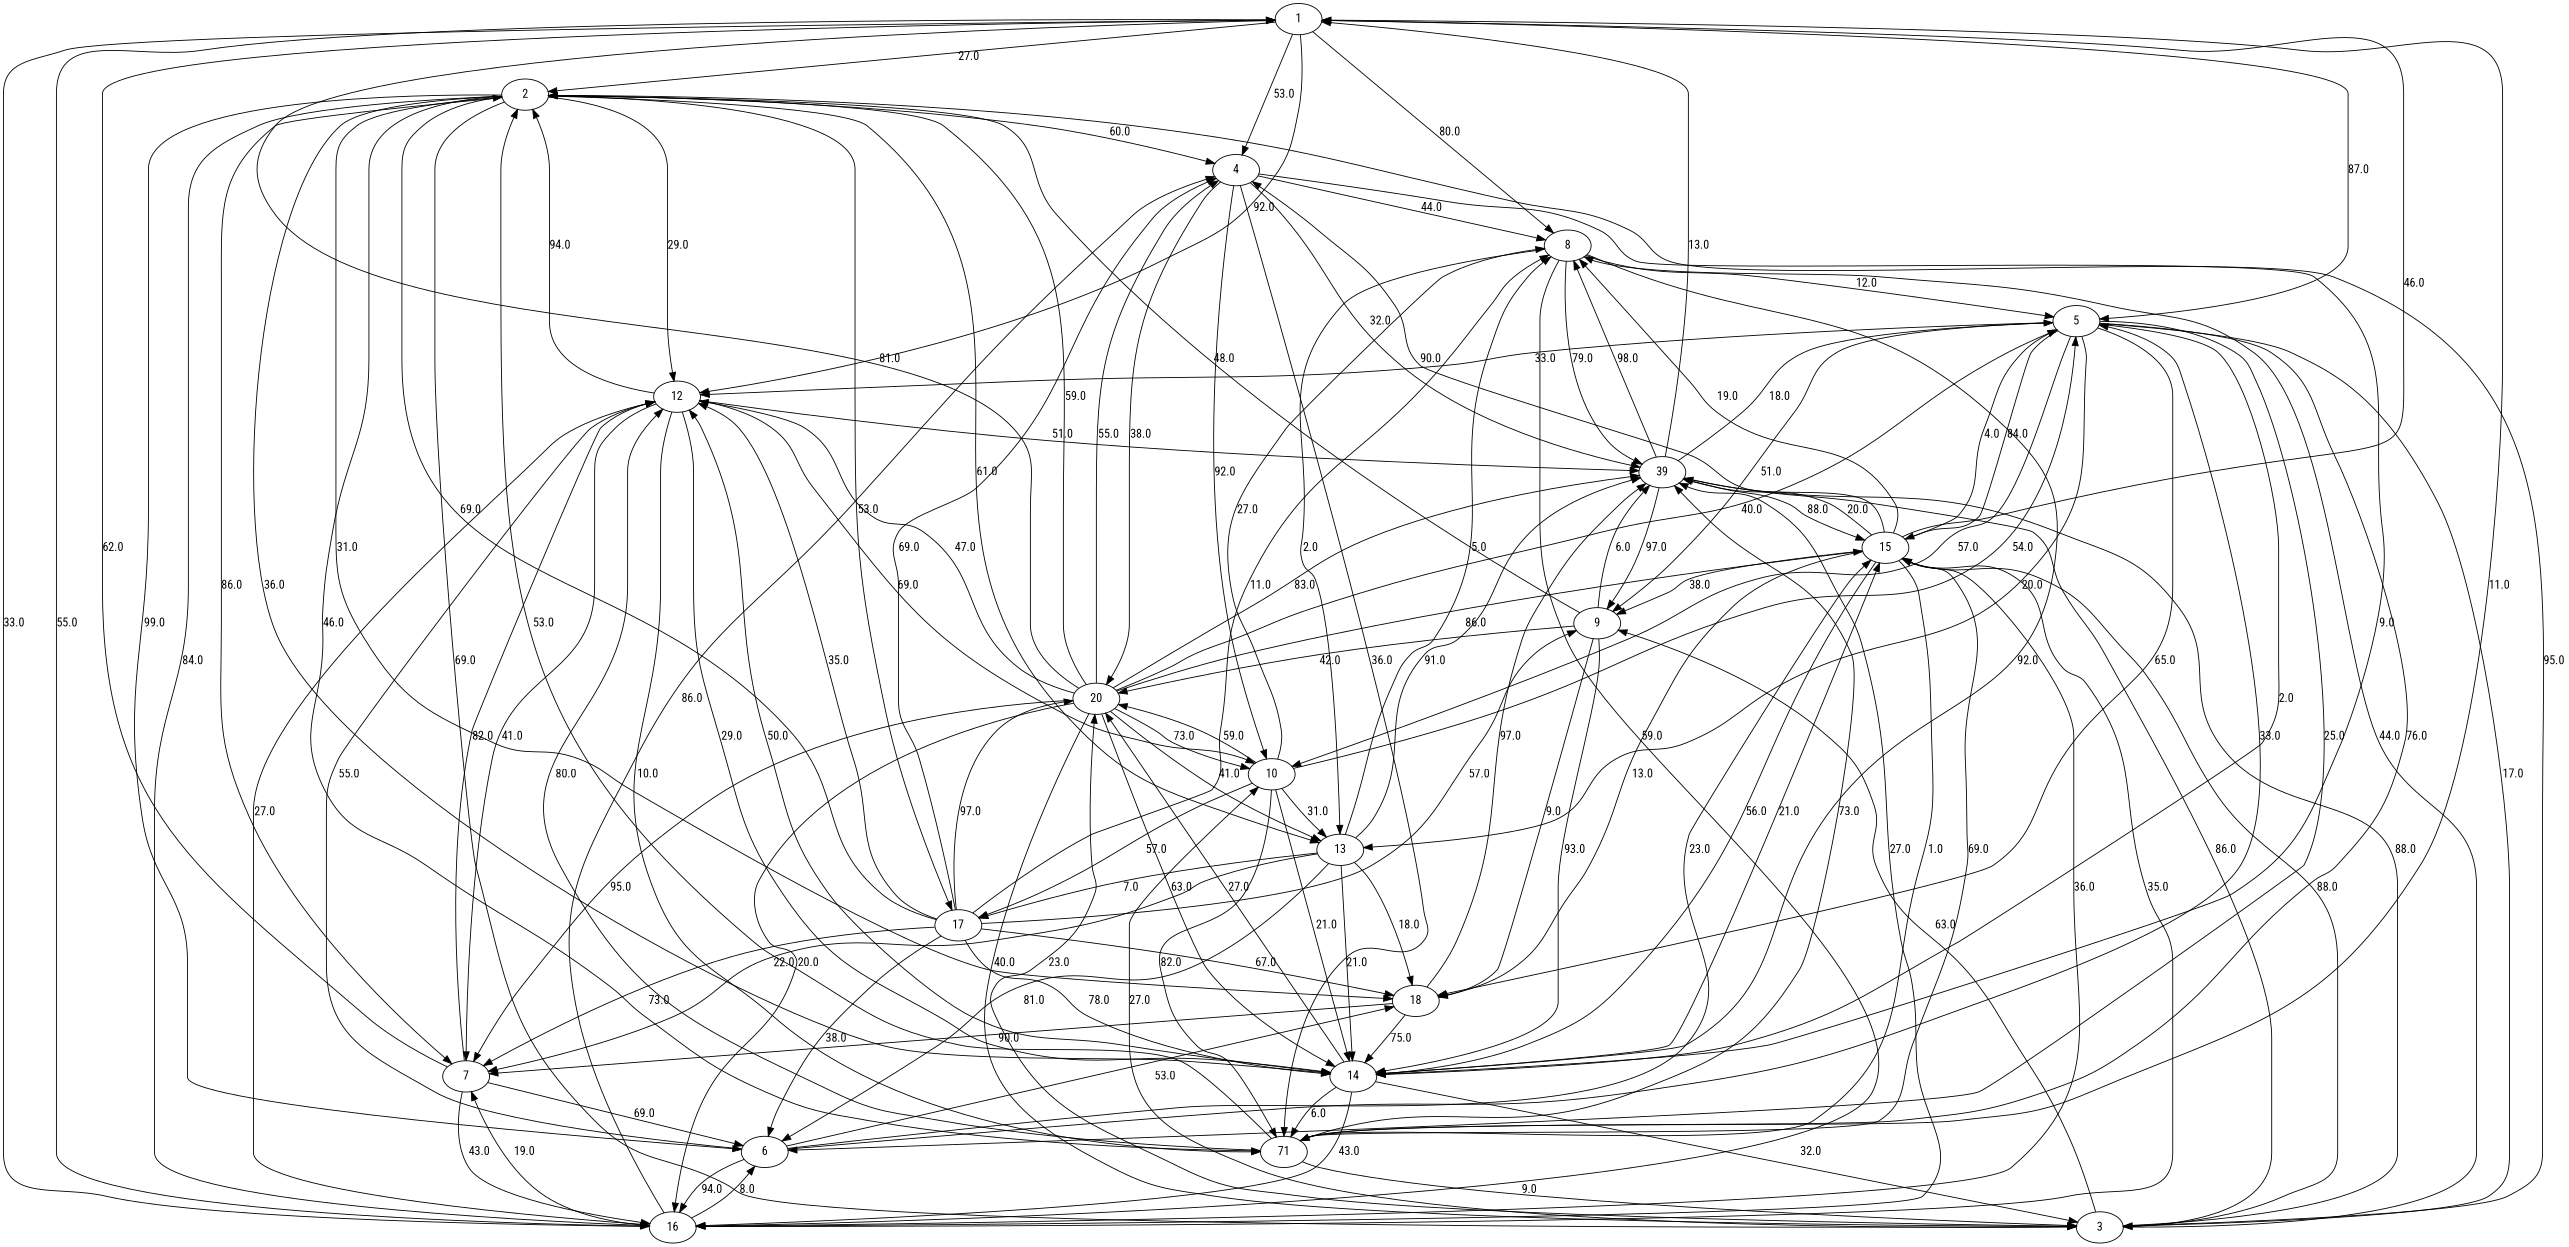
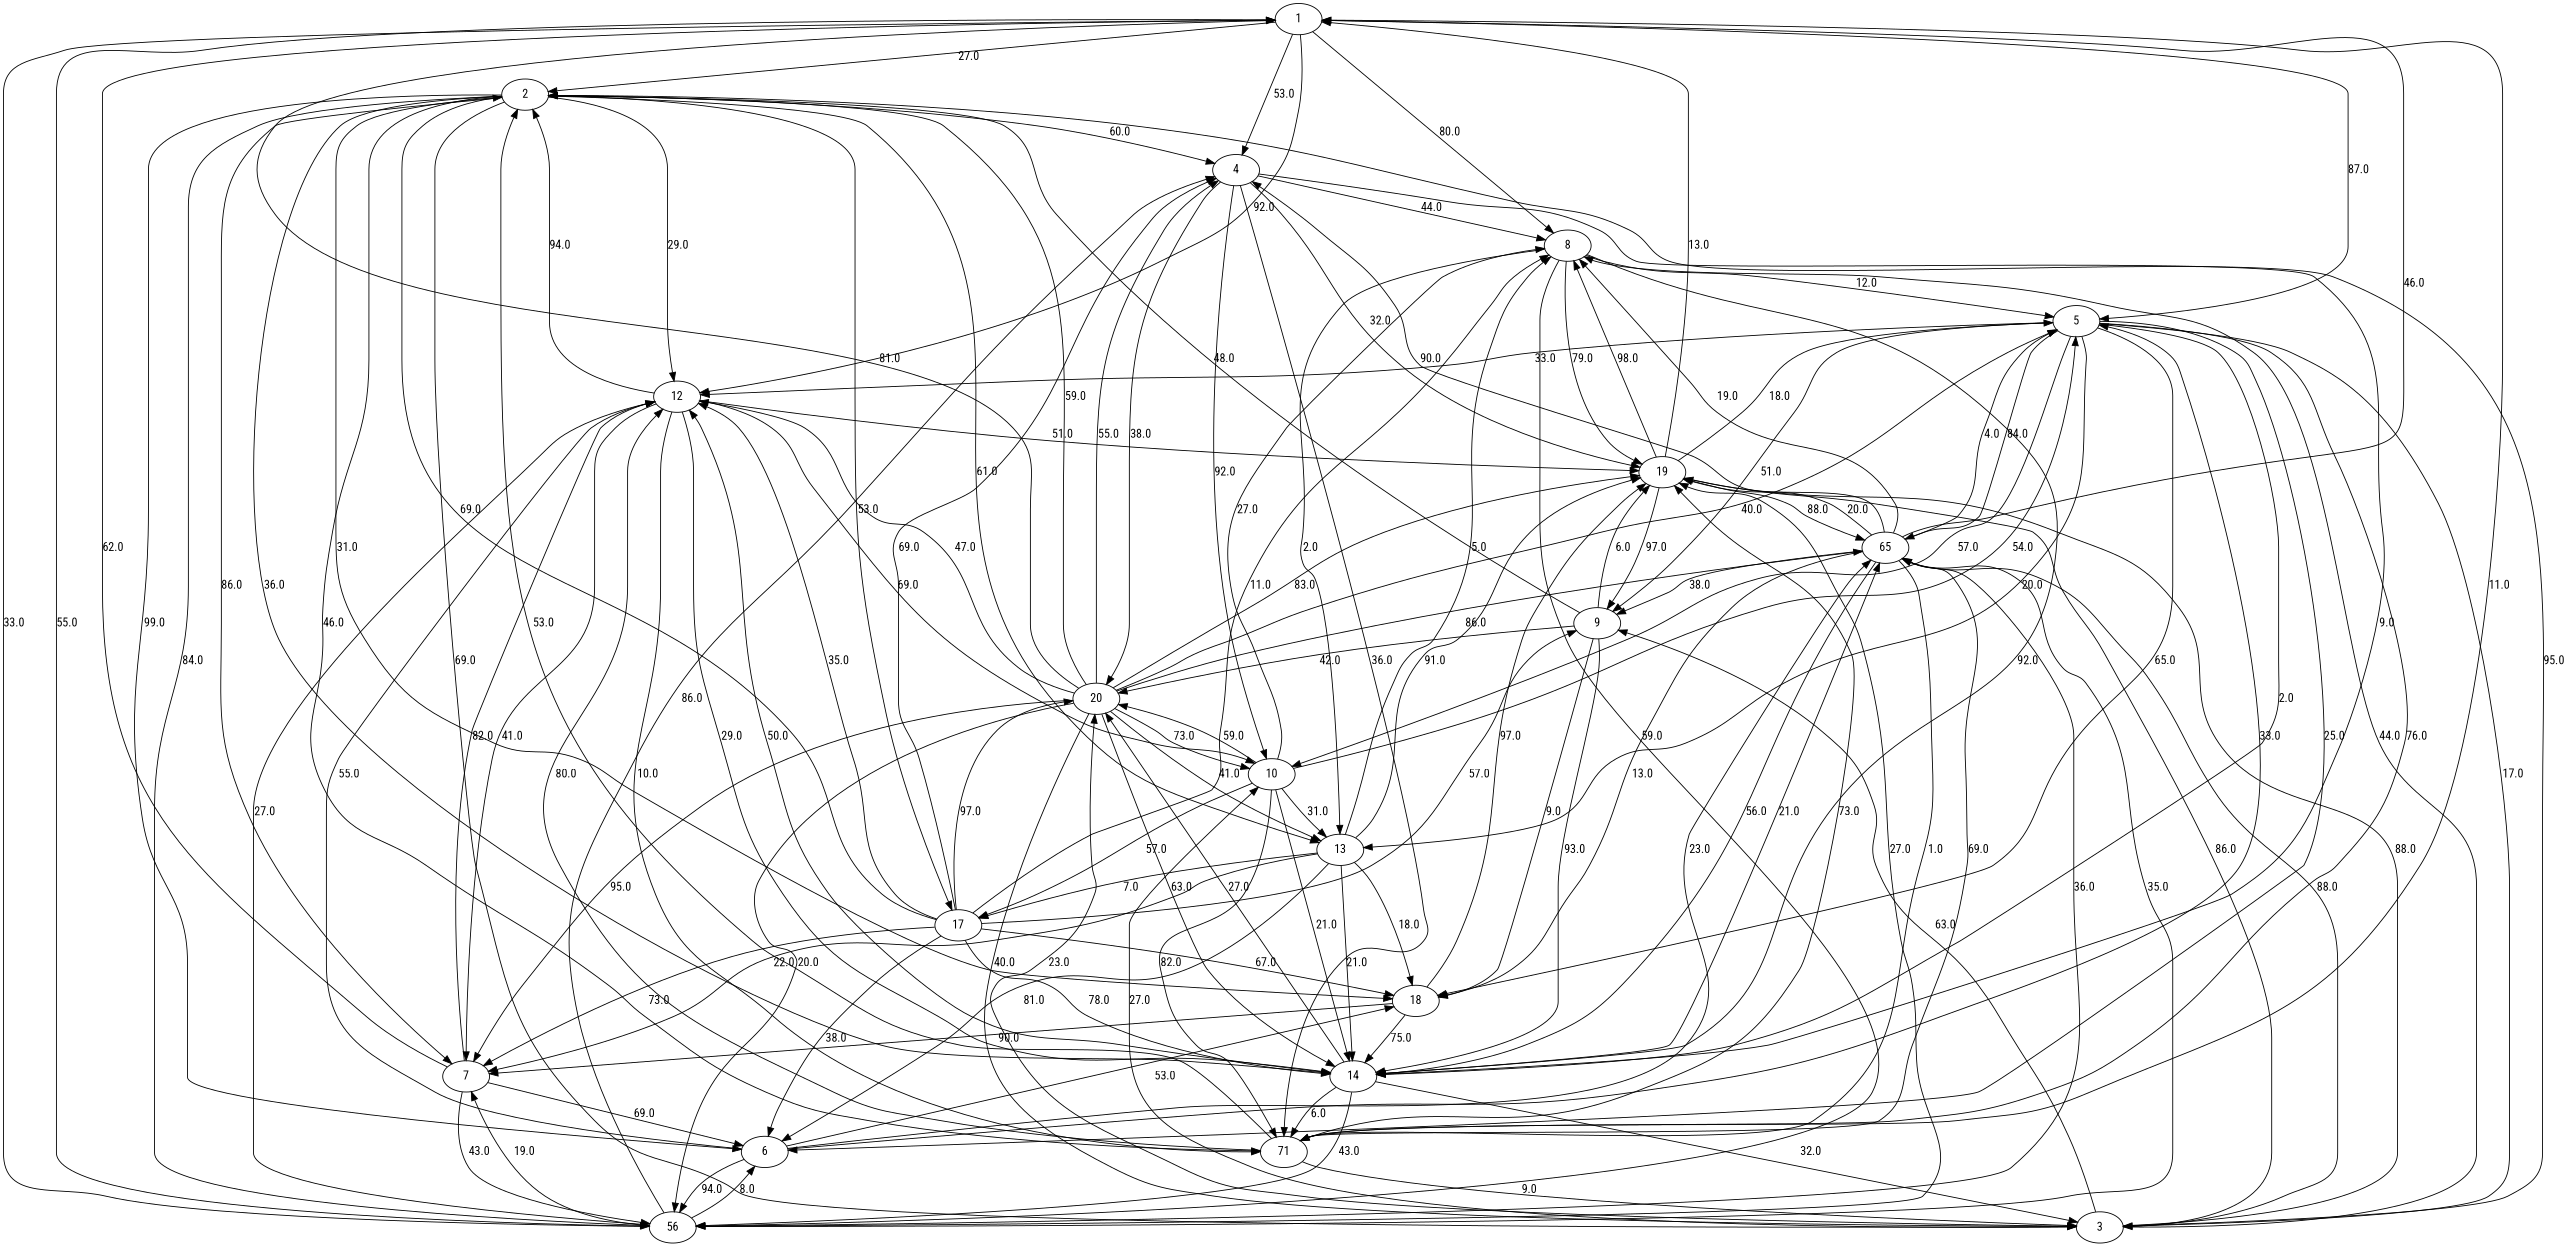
(1662, 472) -> (1662, 472)
(1885, 548) -> (1885, 548)
(673, 1227) -> (673, 1227)
